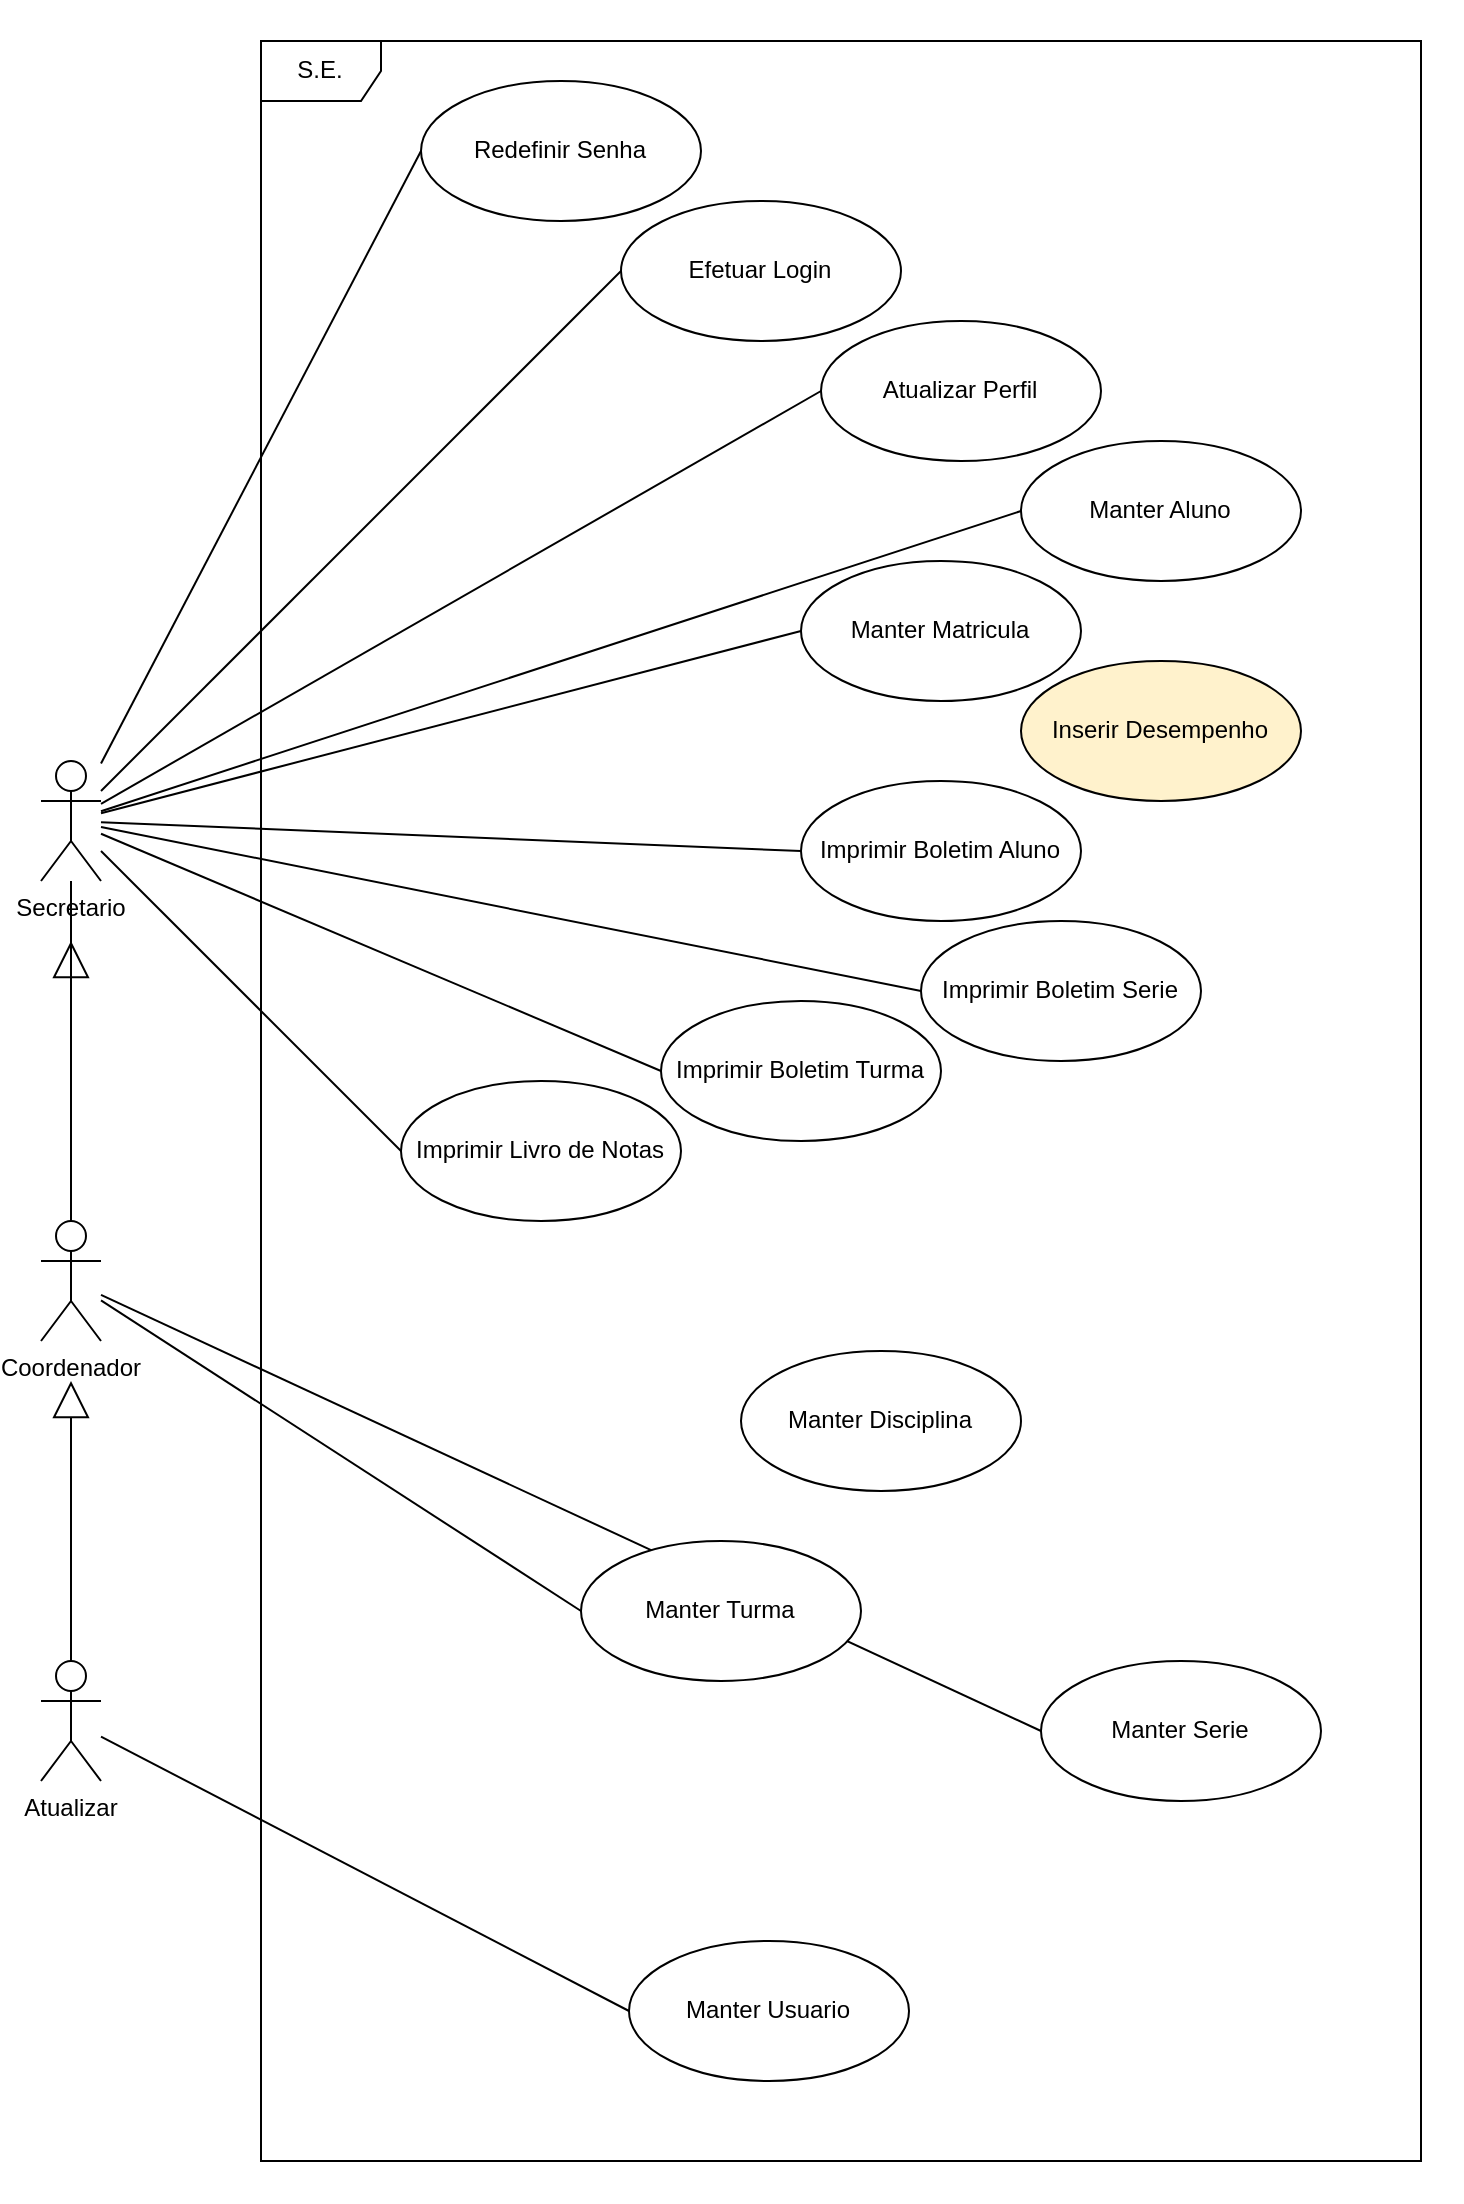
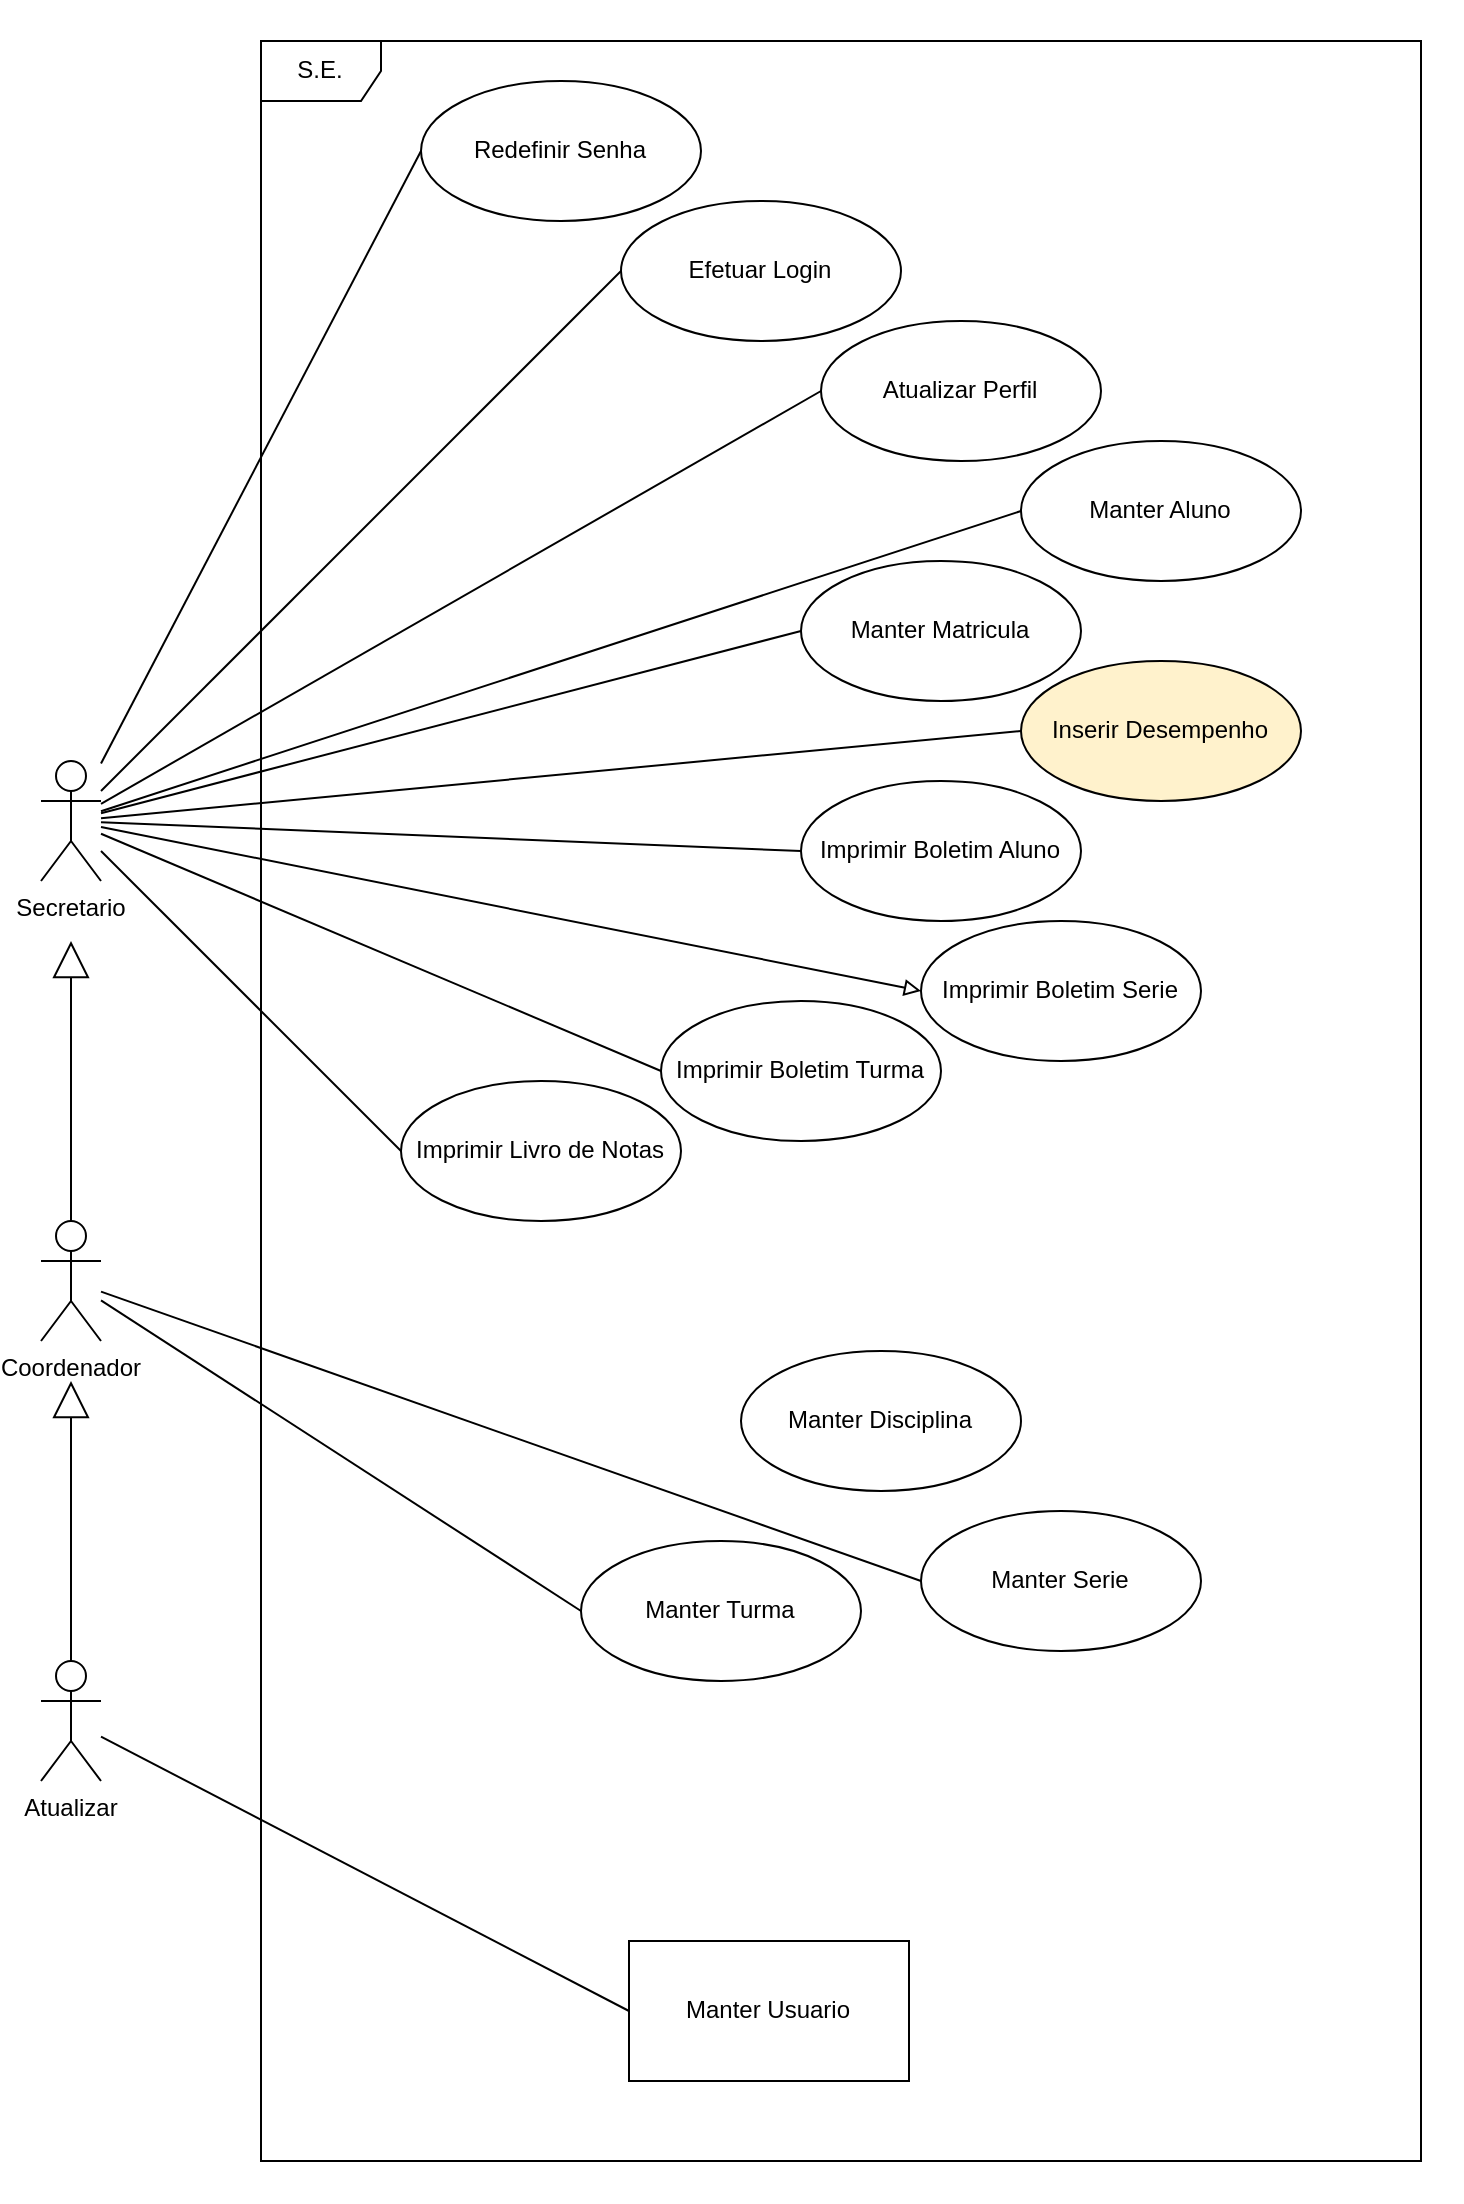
(71, 928) -> (561, 775)
(910, 989) -> (903, 987)
(1181, 1731) -> (1061, 1581)
(769, 2011) -> (769, 2011)
